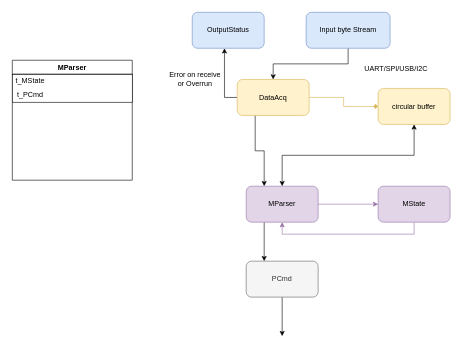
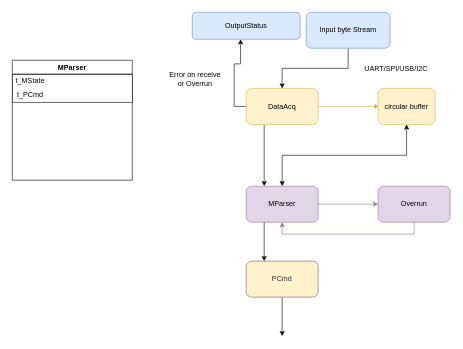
(228, 30) -> (246, 26)
(273, 98) -> (282, 107)
(414, 107) -> (407, 107)
(414, 204) -> (414, 204)
(282, 279) -> (282, 279)
